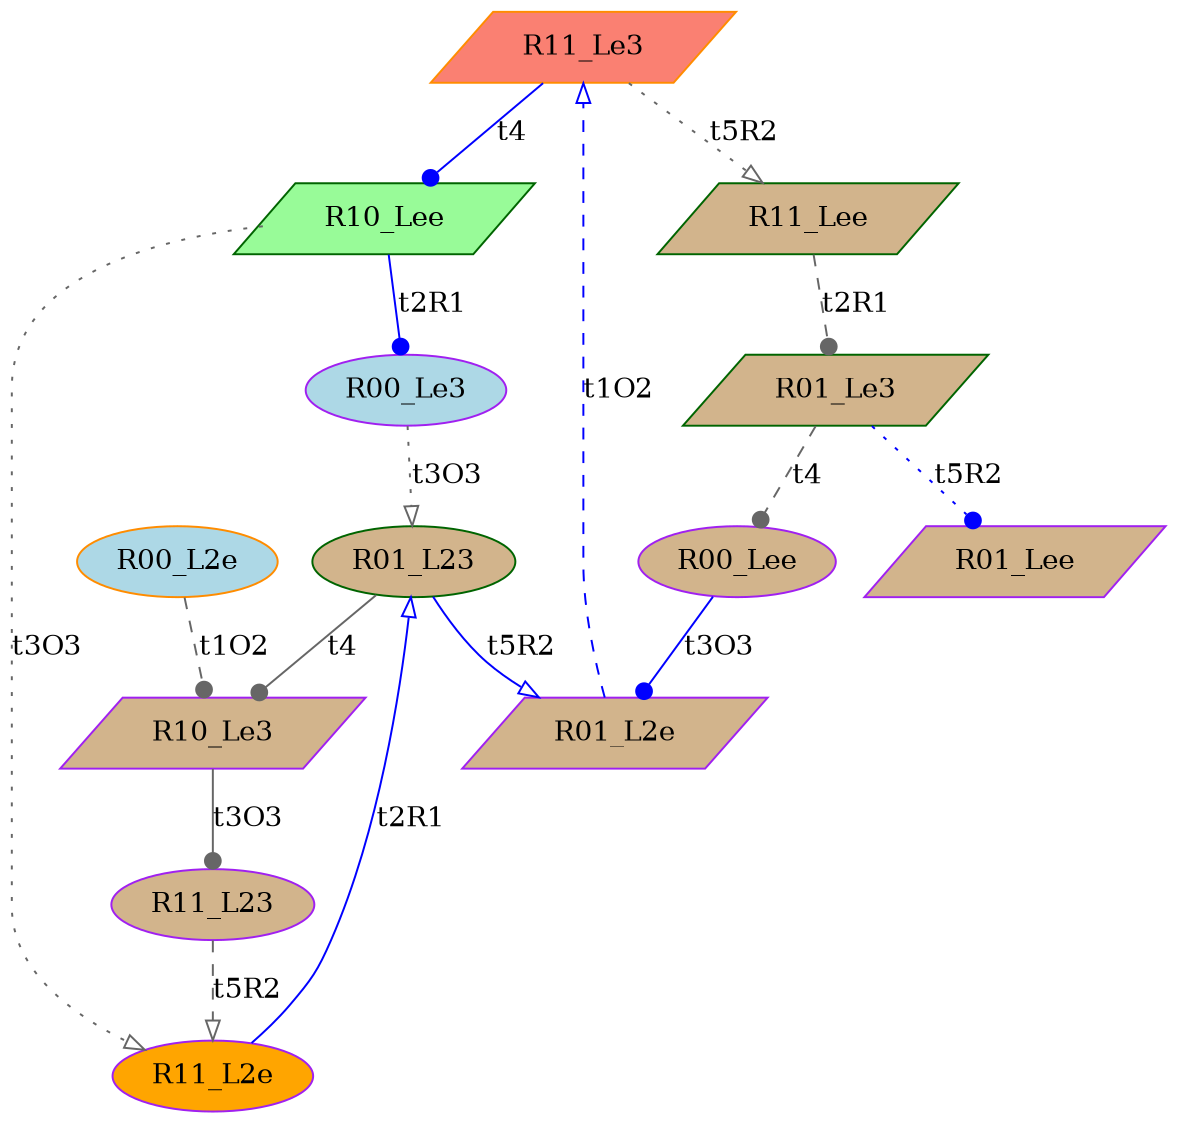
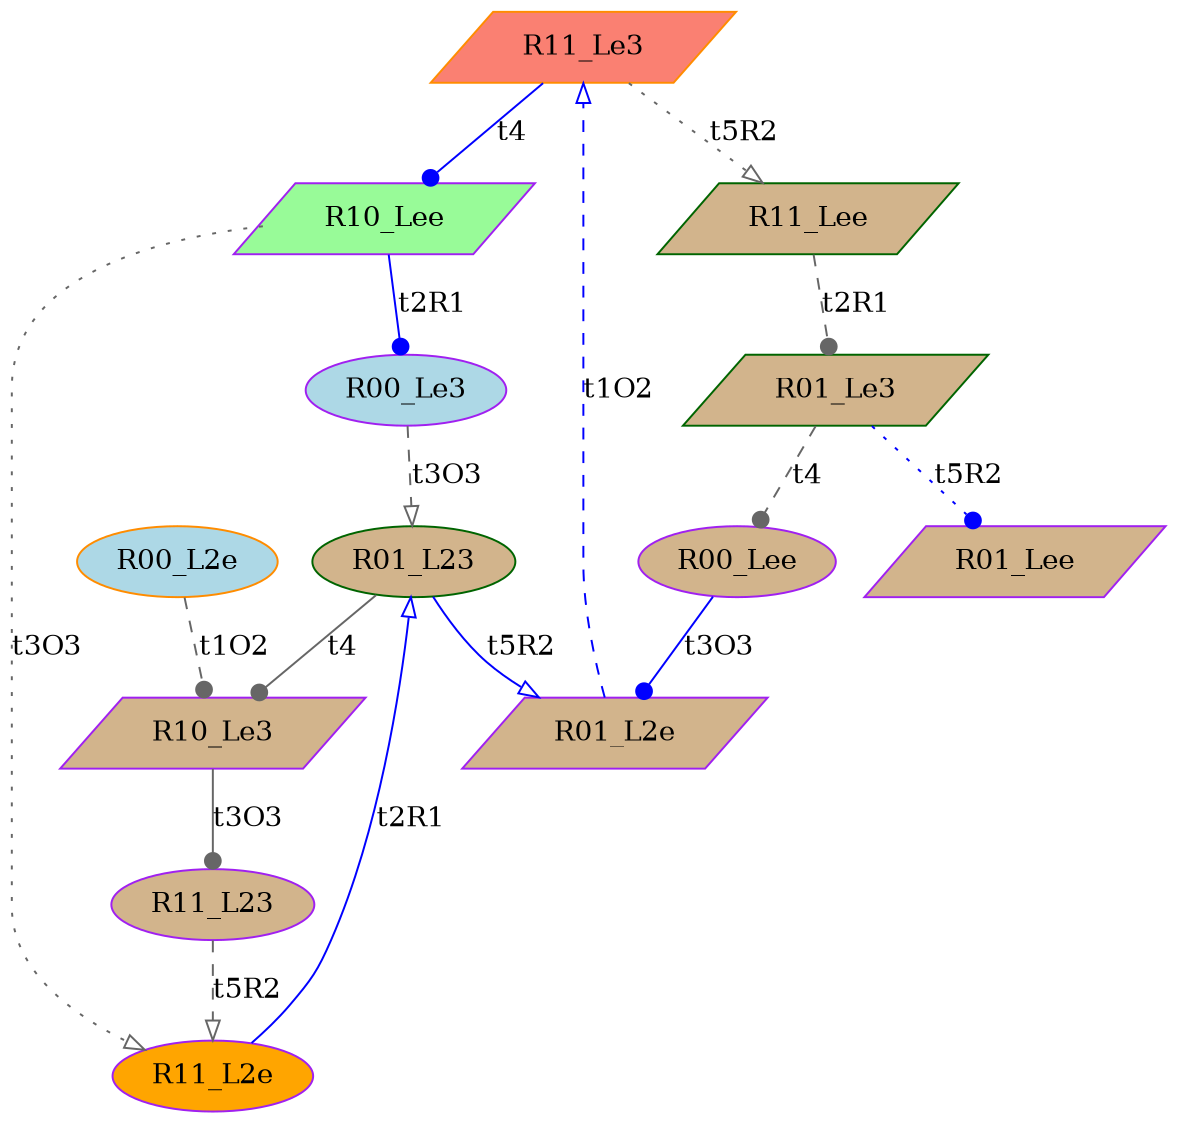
(384, 219) -> (384, 219)
(409, 466) -> (409, 466)
